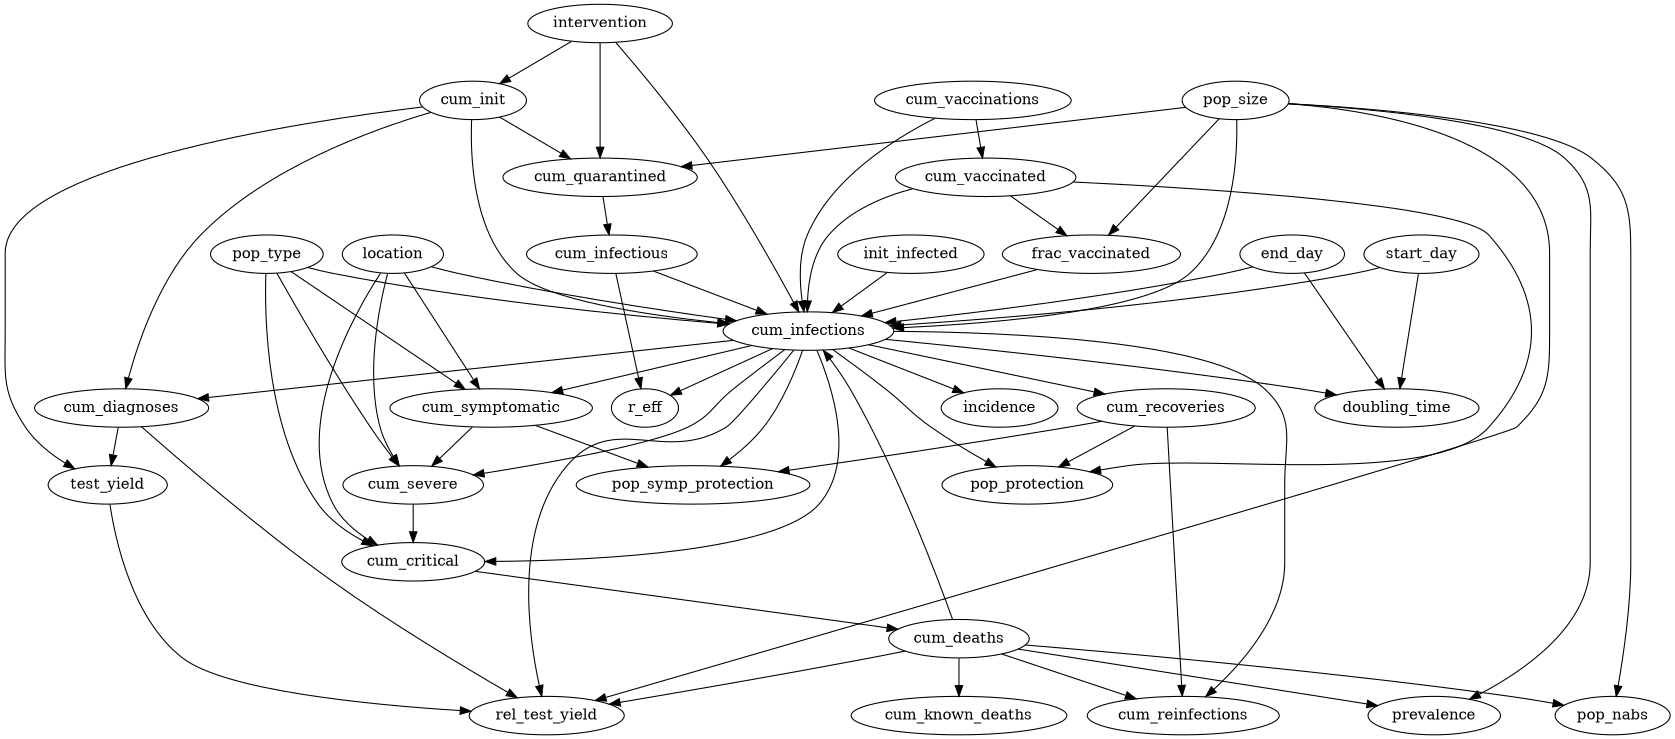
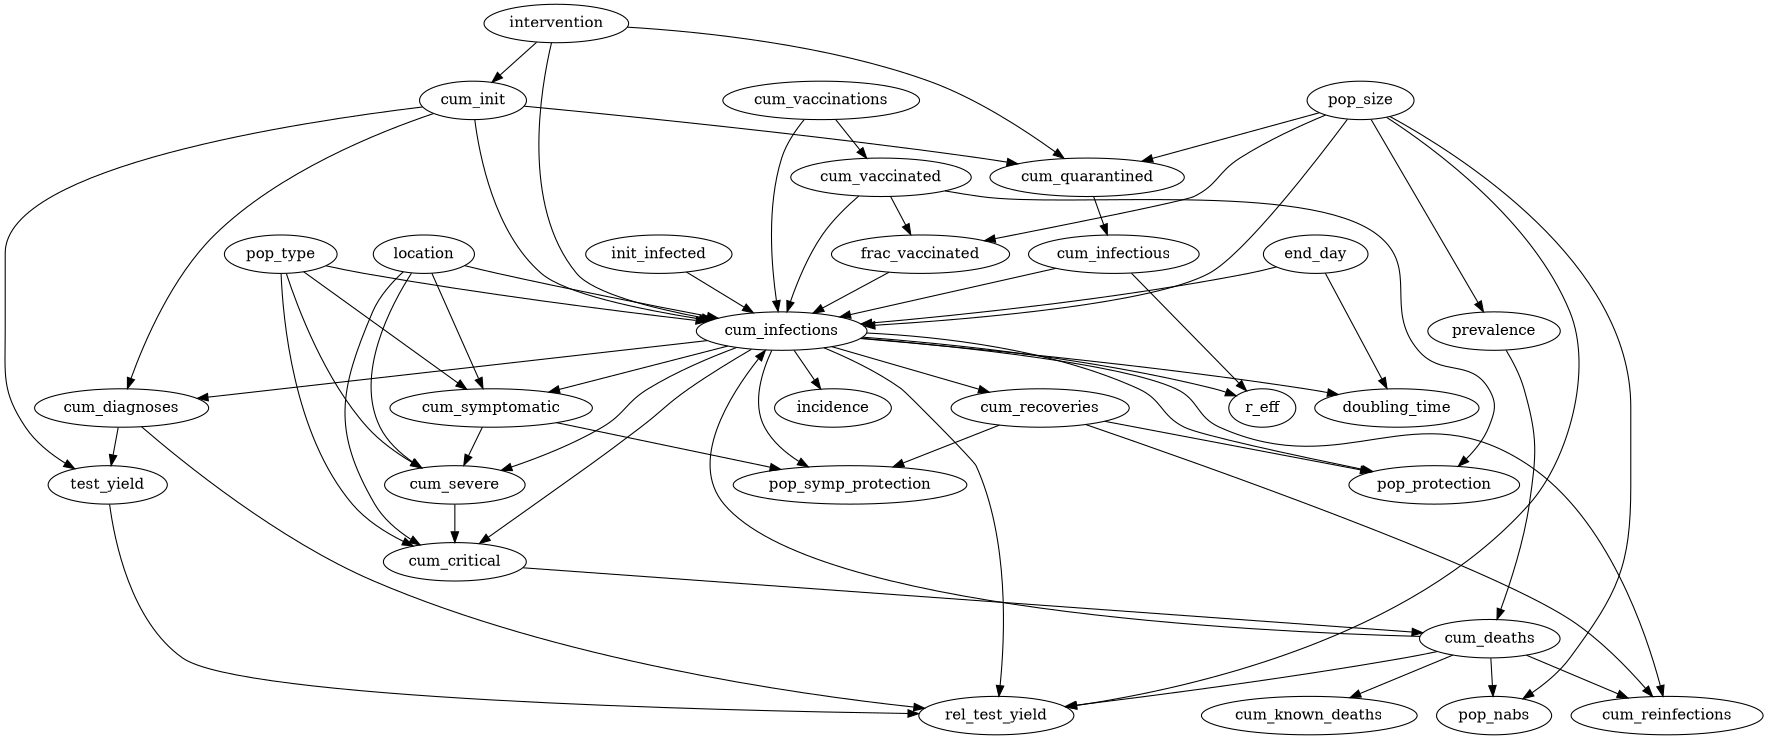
(1421, 254) -> none
(1193, 677) -> (1533, 479)
